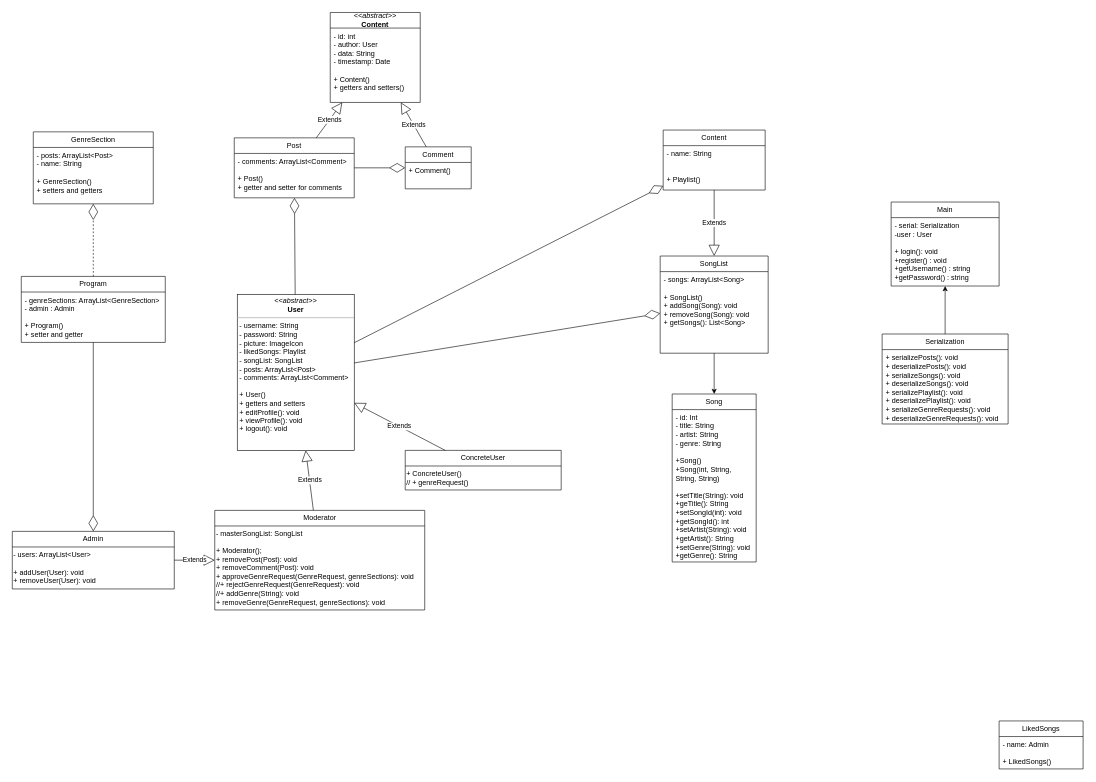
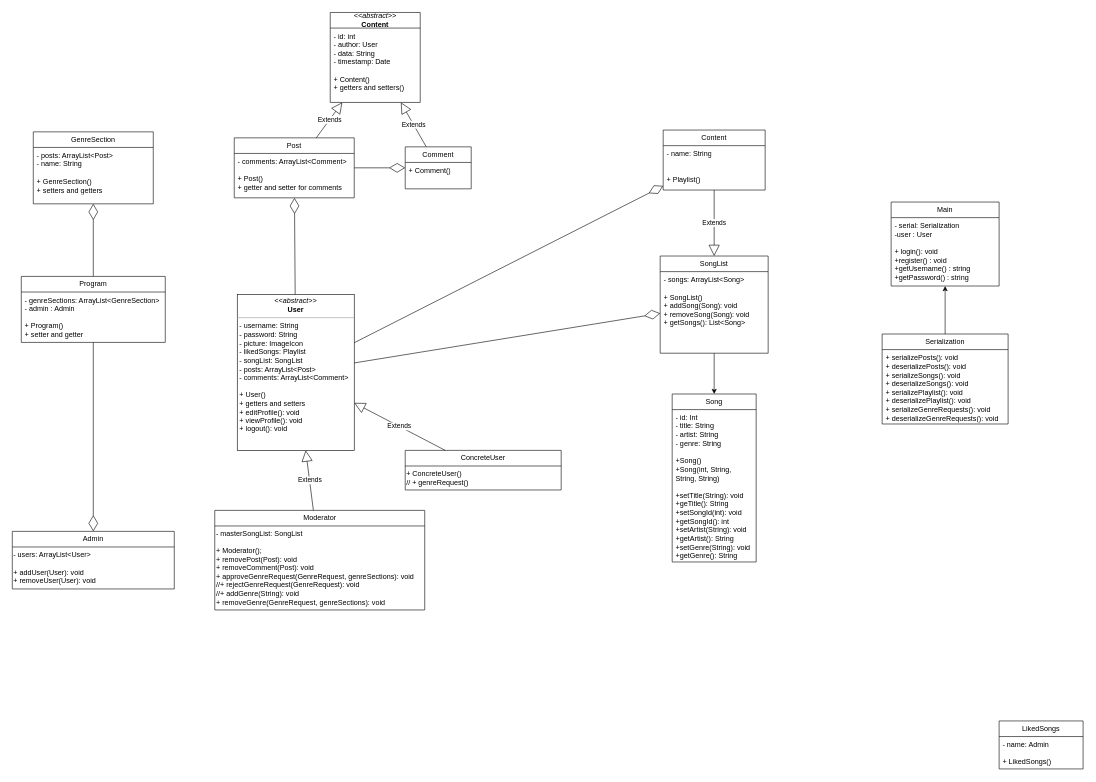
(93, 247) -> (93, 247)
(189, 560) -> none
